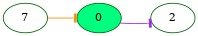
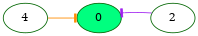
(25, 18) -> (25, 18)
(134, 24) -> (138, 13)
